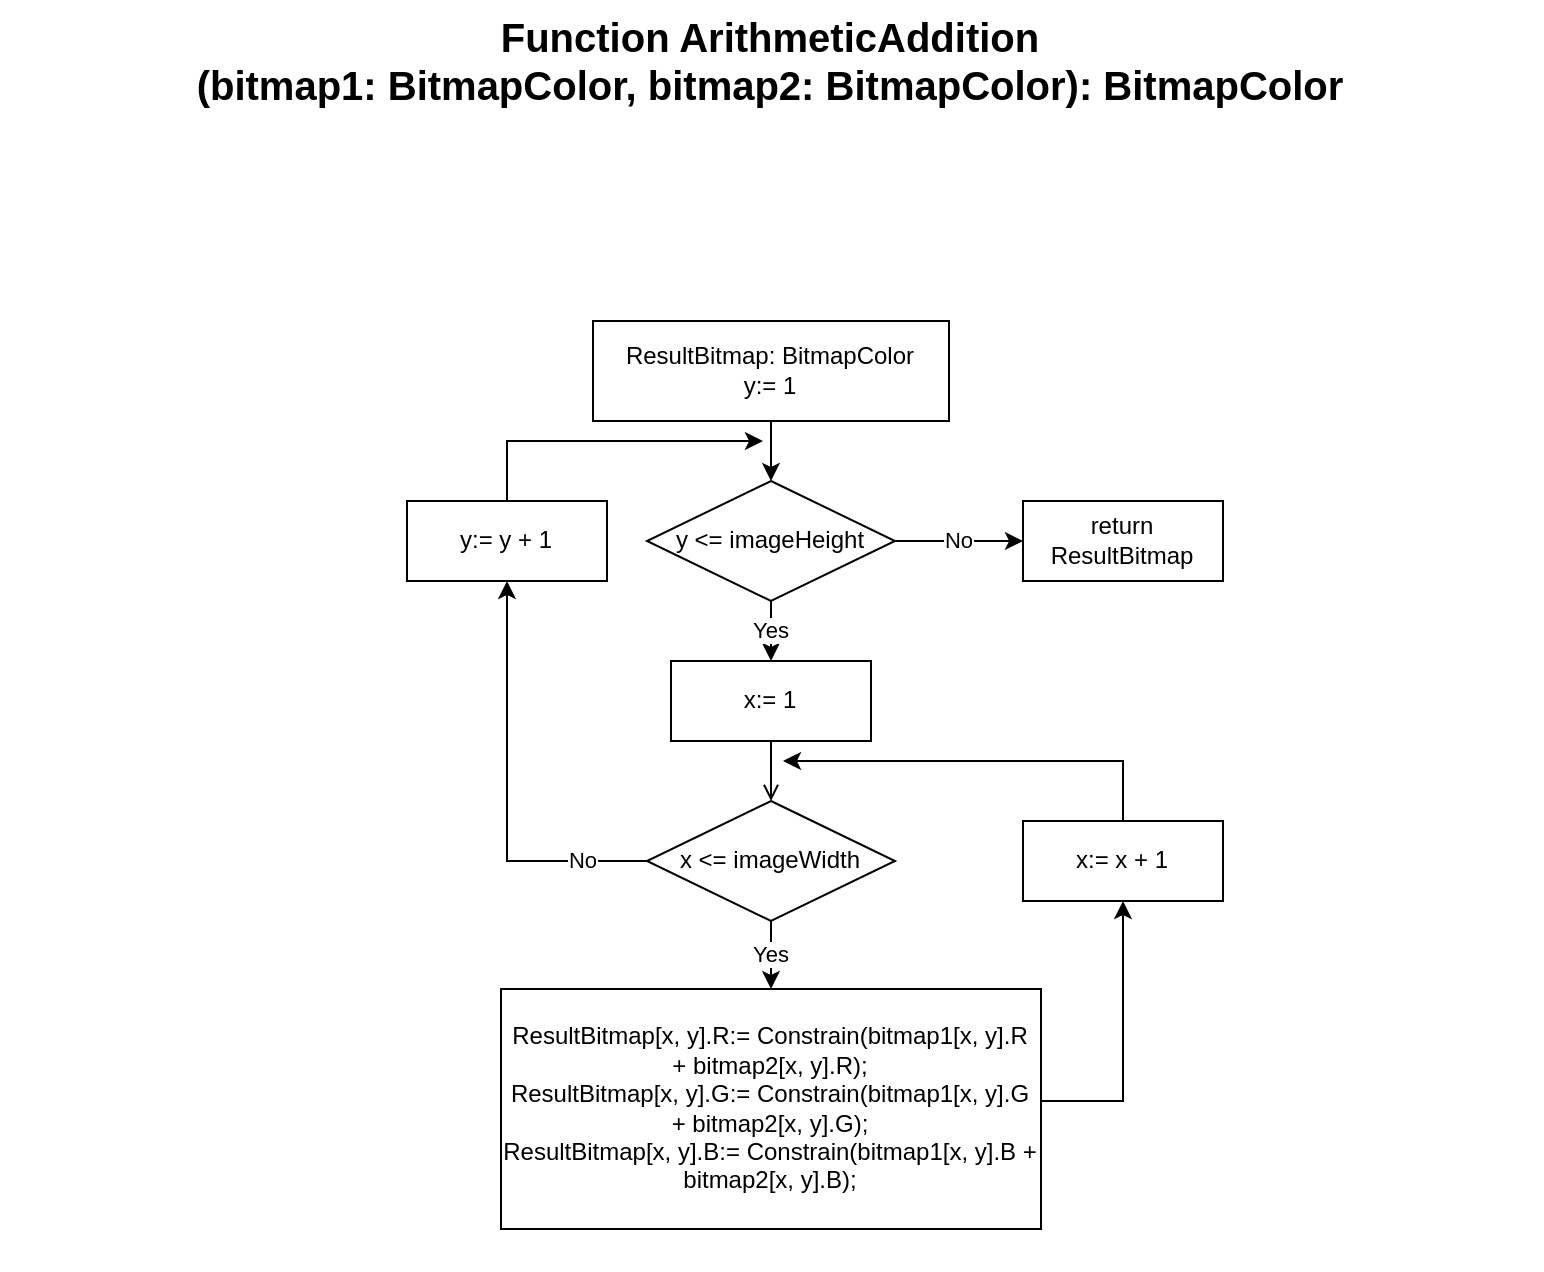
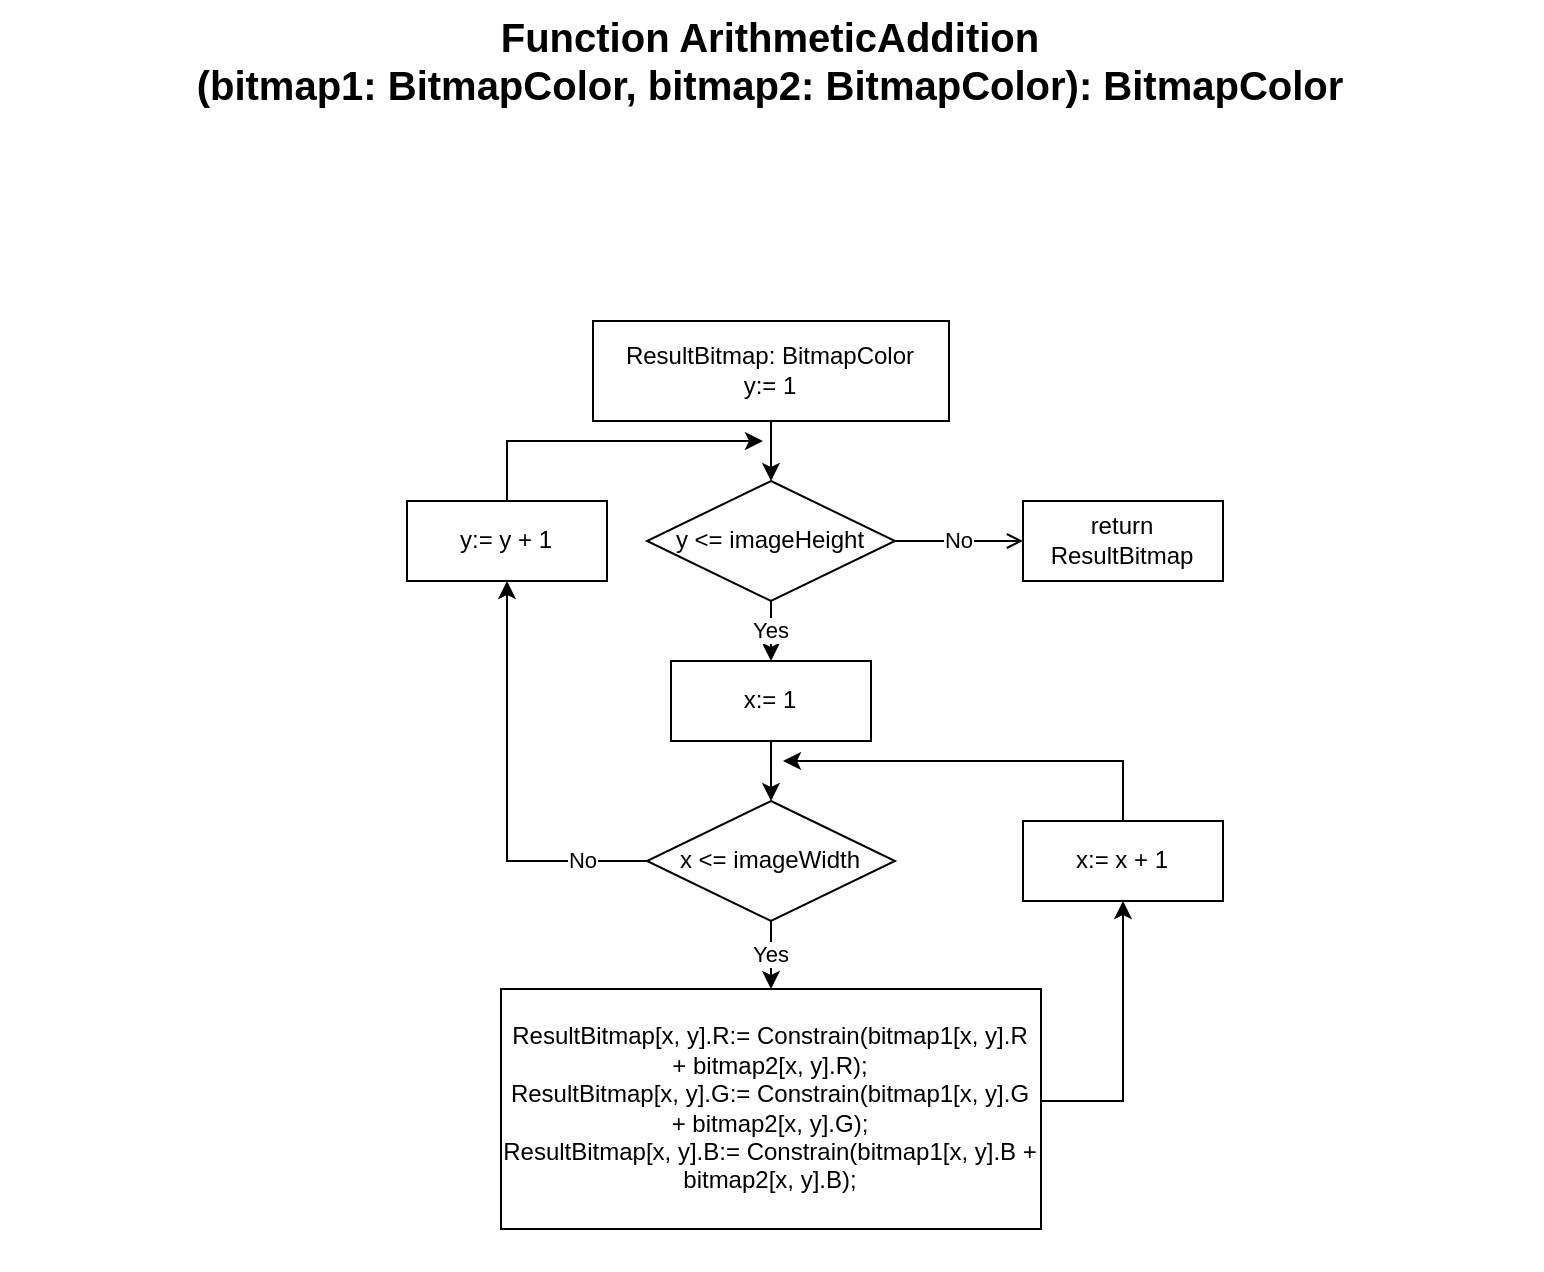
(1008, 541) -> (1010, 541)
(771, 789) -> (771, 786)
